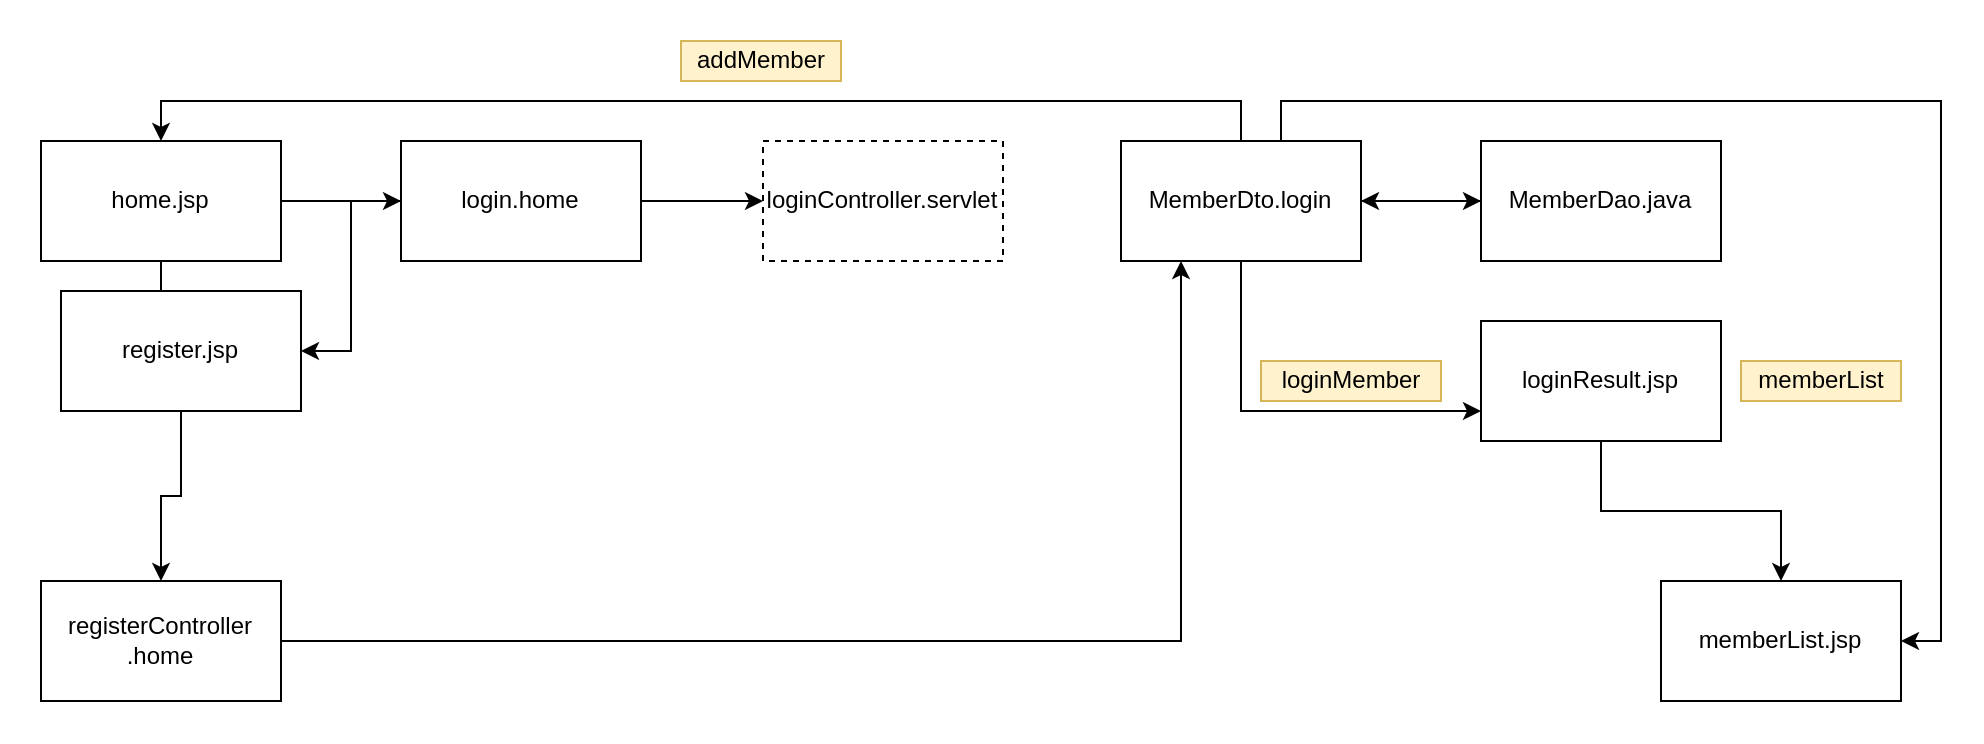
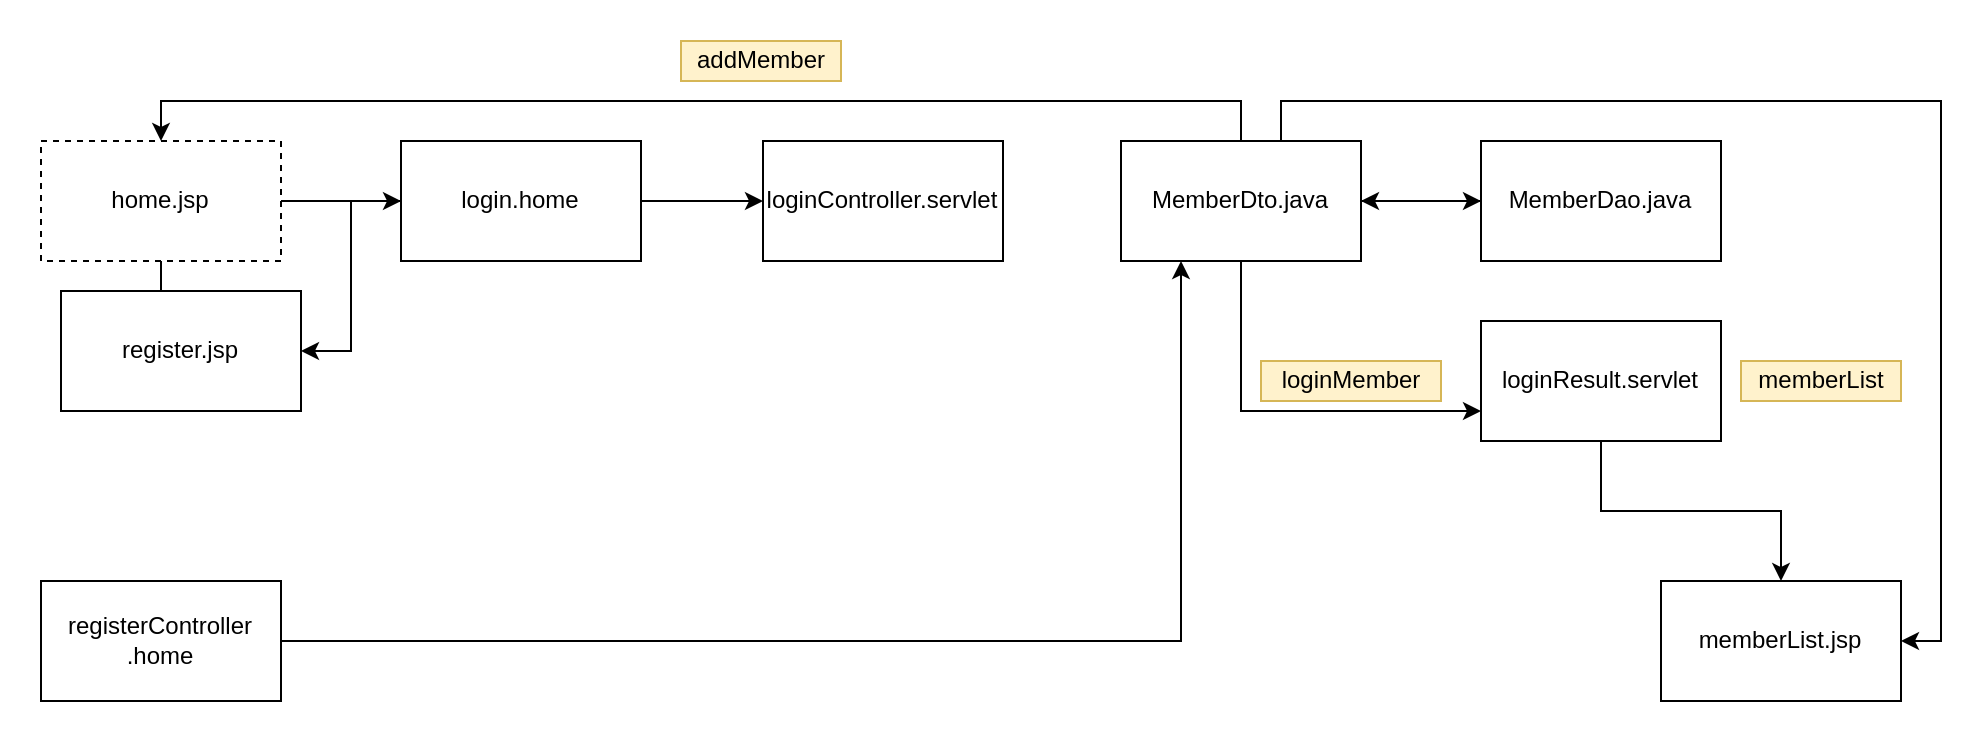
(161, 201) -> (161, 201)
(883, 201) -> (883, 201)
(1241, 201) -> (1241, 201)
(1601, 381) -> (1601, 381)
(178, 496) -> none
